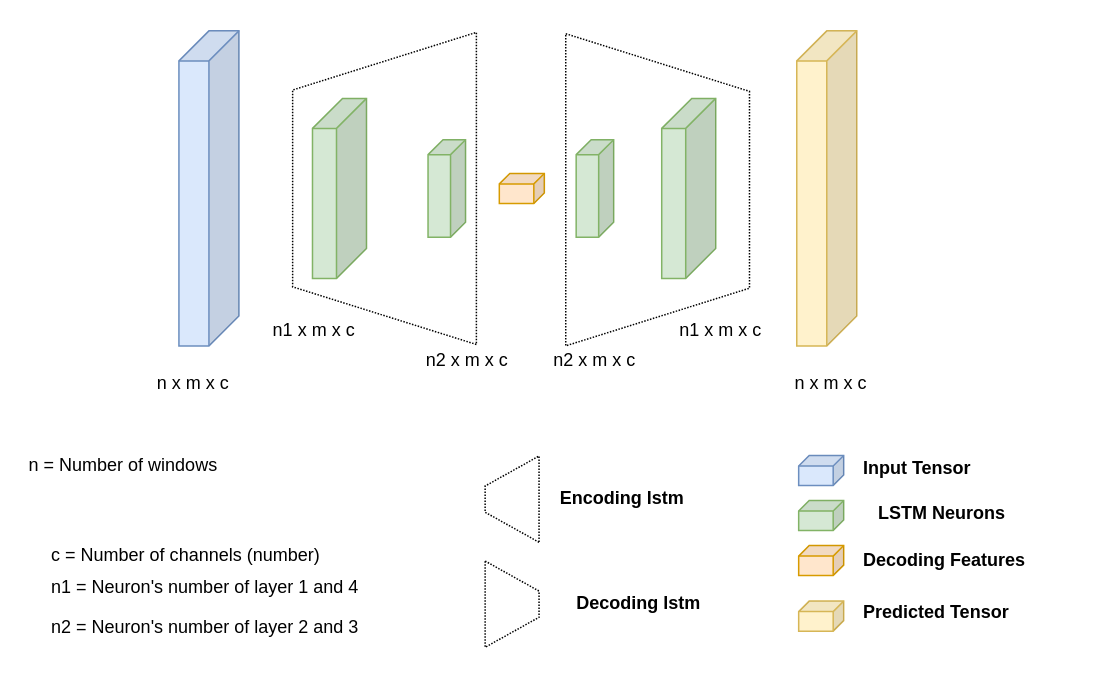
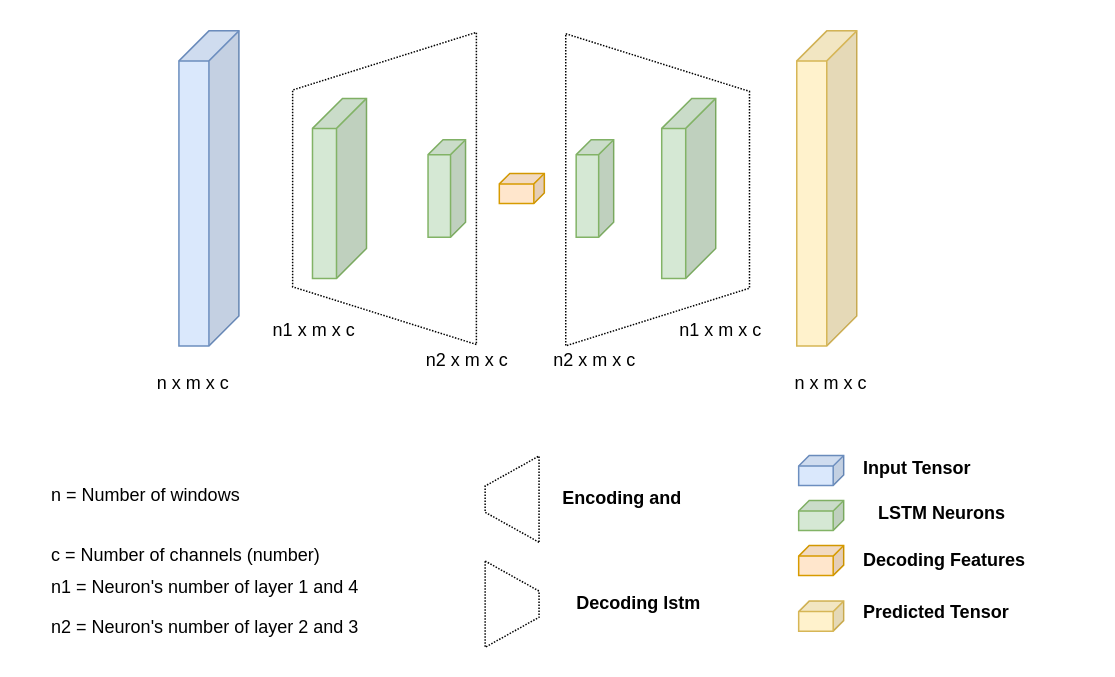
(126, 466) -> (148, 496)
(625, 499) -> (625, 499)
